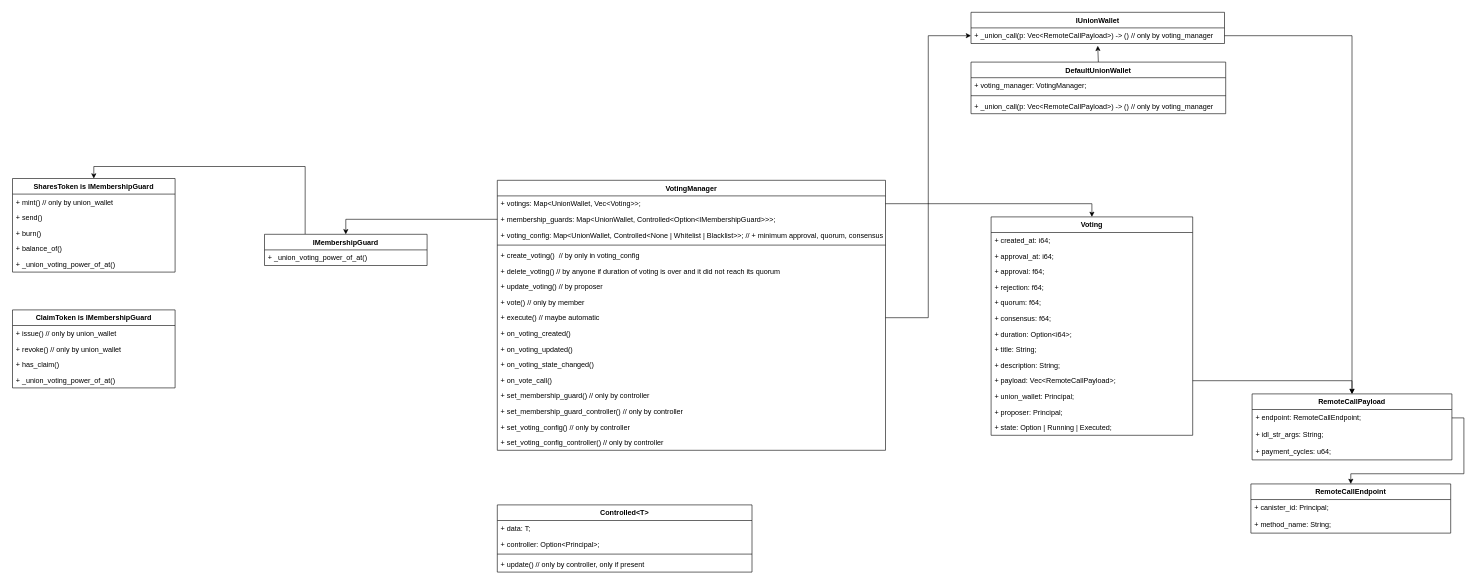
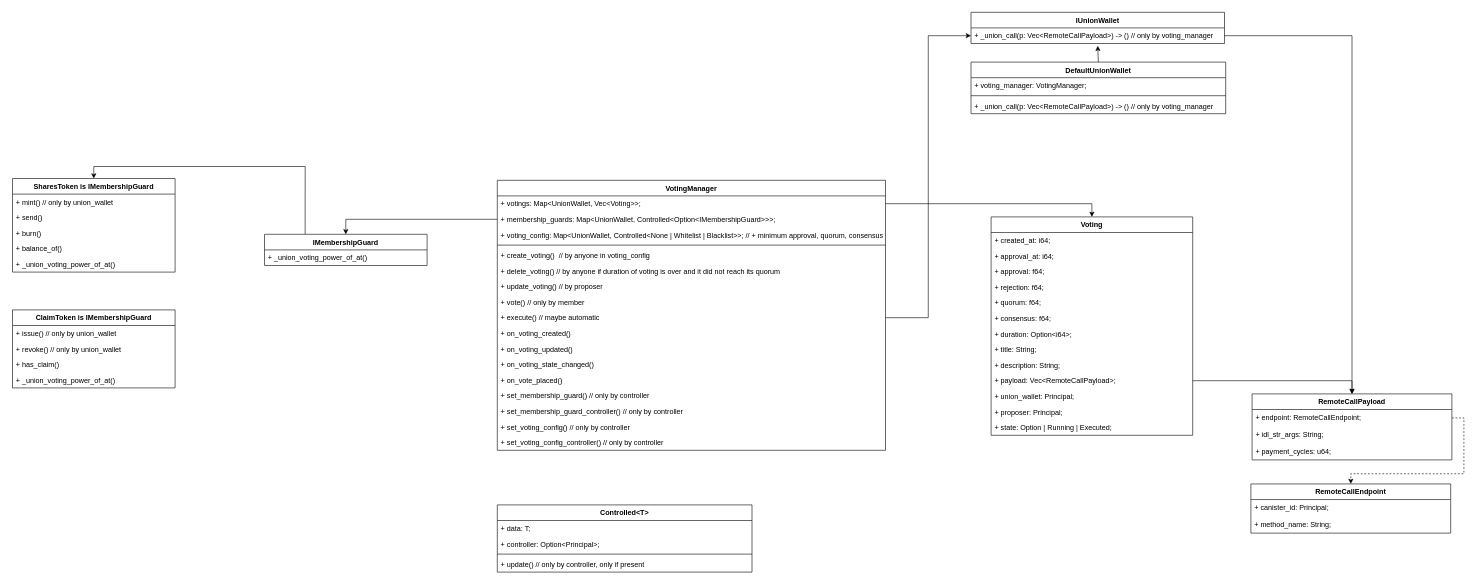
(583, 256) -> (588, 256)
(530, 380) -> (535, 380)
(1438, 474) -> (1438, 474)
